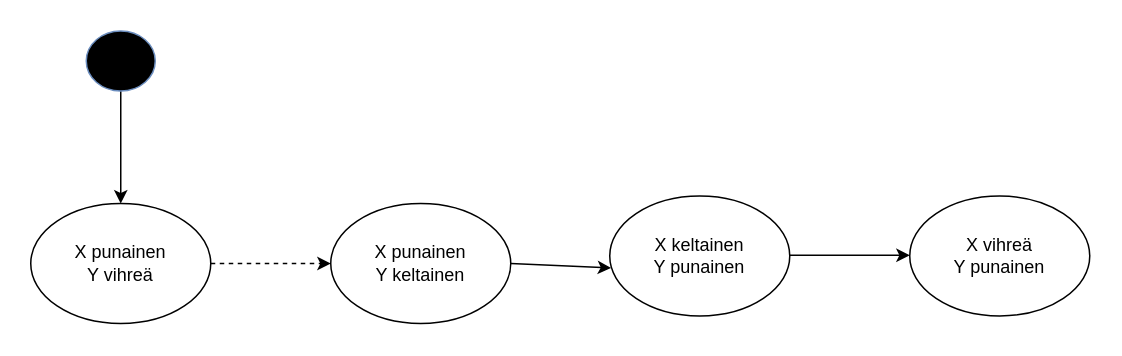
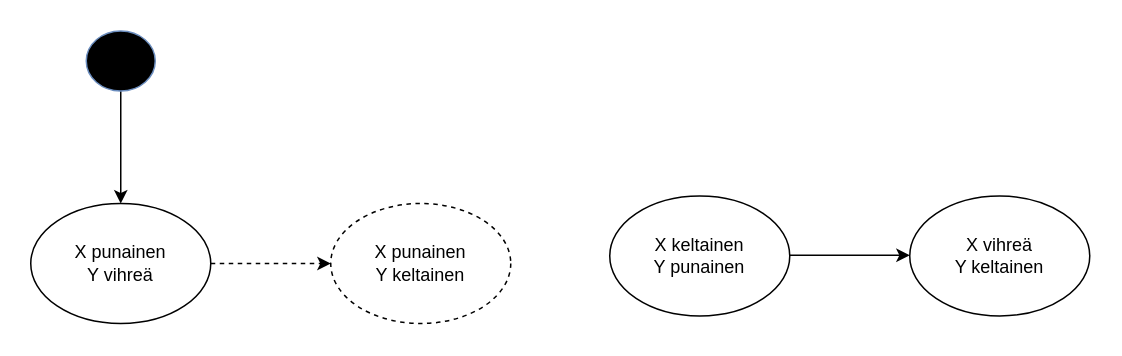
(1000, 256) -> (1000, 256)
(421, 263) -> (421, 263)
(556, 265) -> none
